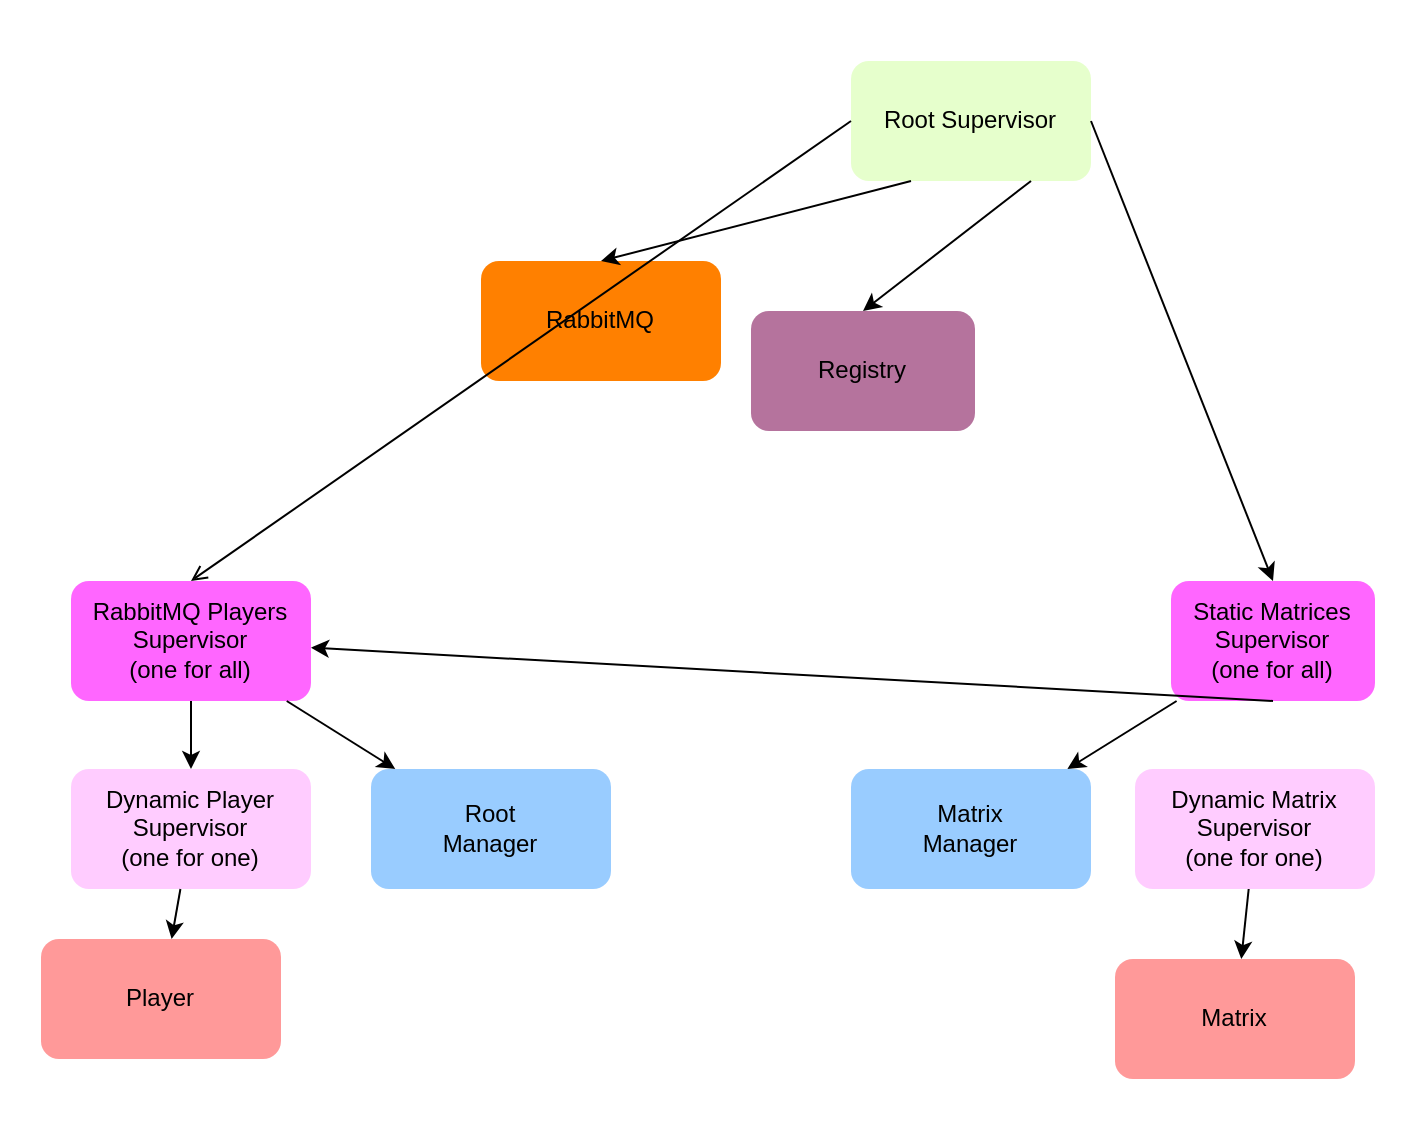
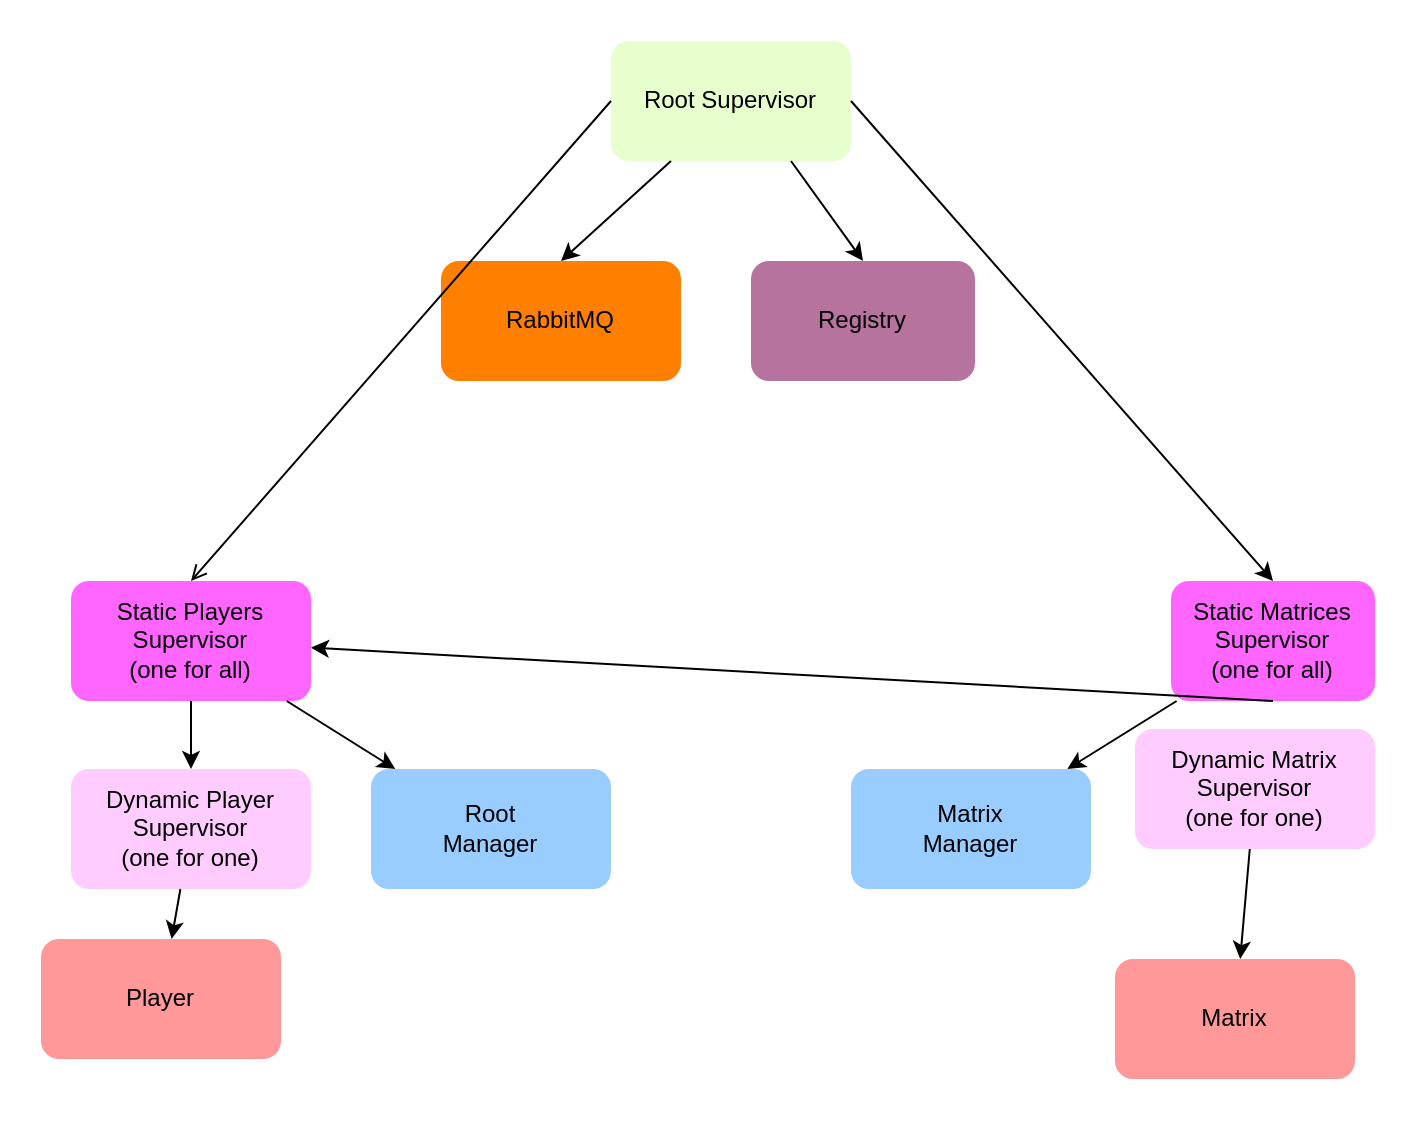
(971, 121) -> (731, 101)
(601, 321) -> (561, 321)
(863, 371) -> (863, 321)
(191, 641) -> (191, 641)
(1255, 829) -> (1255, 789)
